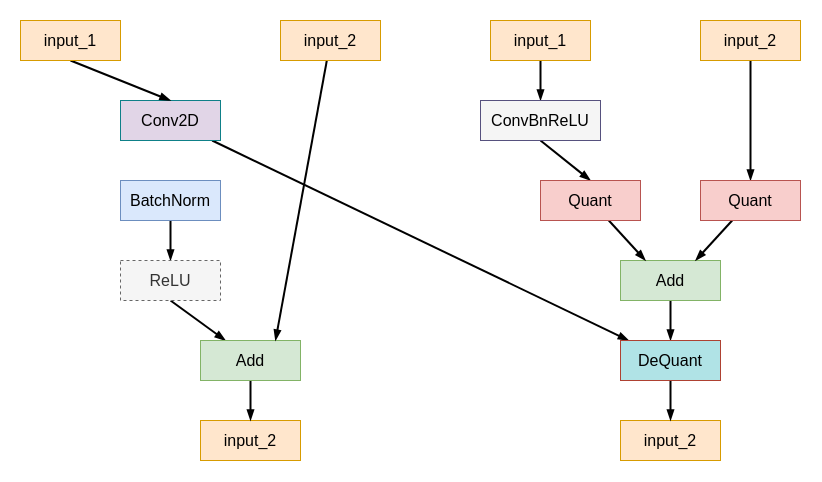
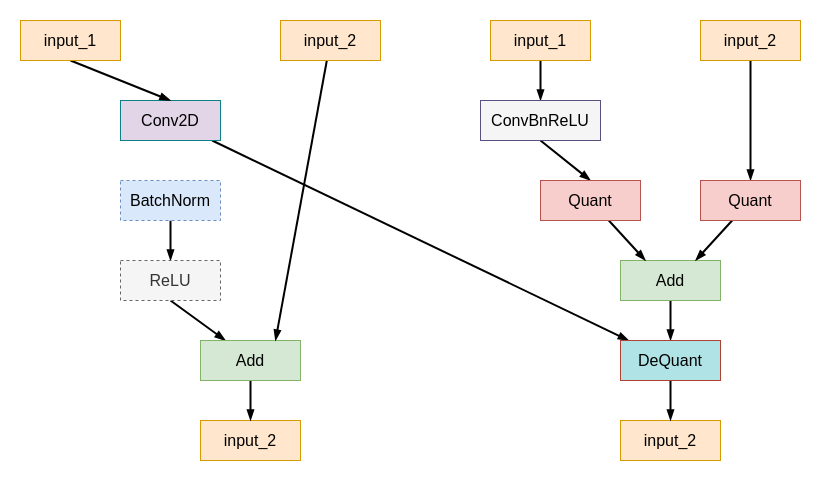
(171, 201) -> (171, 201)
